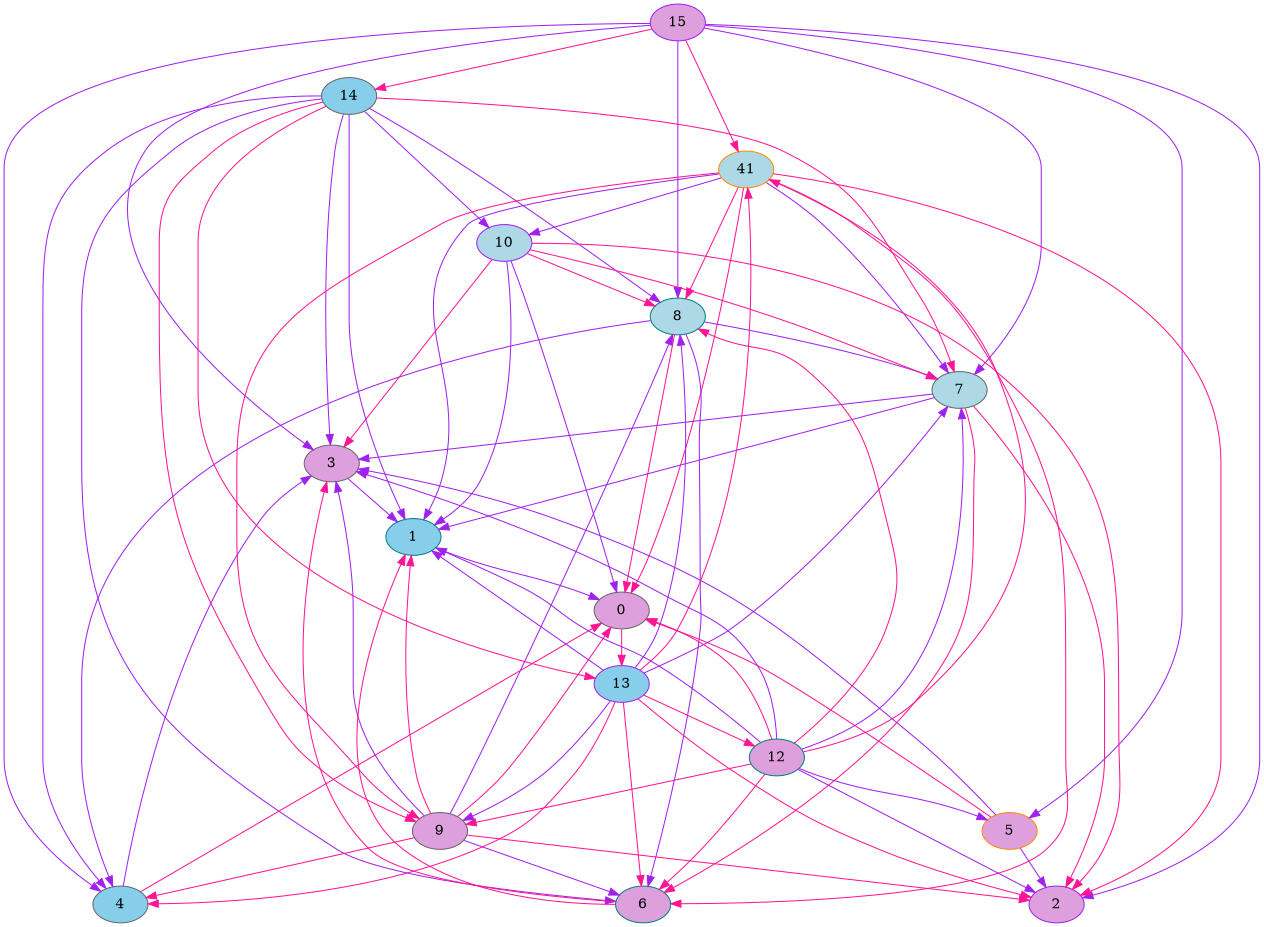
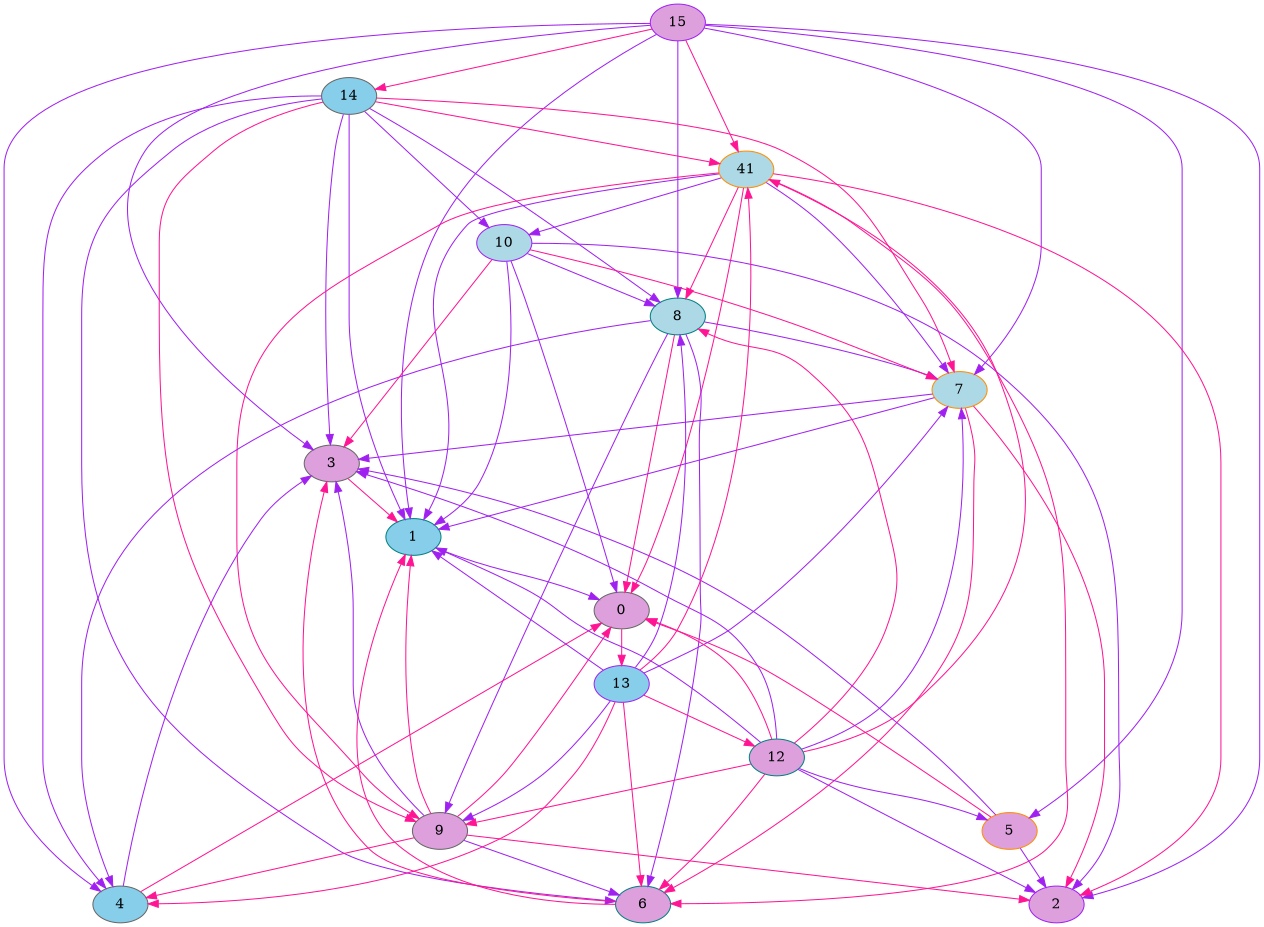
none -> (449, 211)
(586, 278) -> (586, 278)
(960, 390) -> (960, 390)
(1021, 395) -> (1021, 395)
(220, 472) -> (542, 132)
(369, 497) -> (369, 497)
(557, 592) -> (555, 567)
(817, 822) -> none
